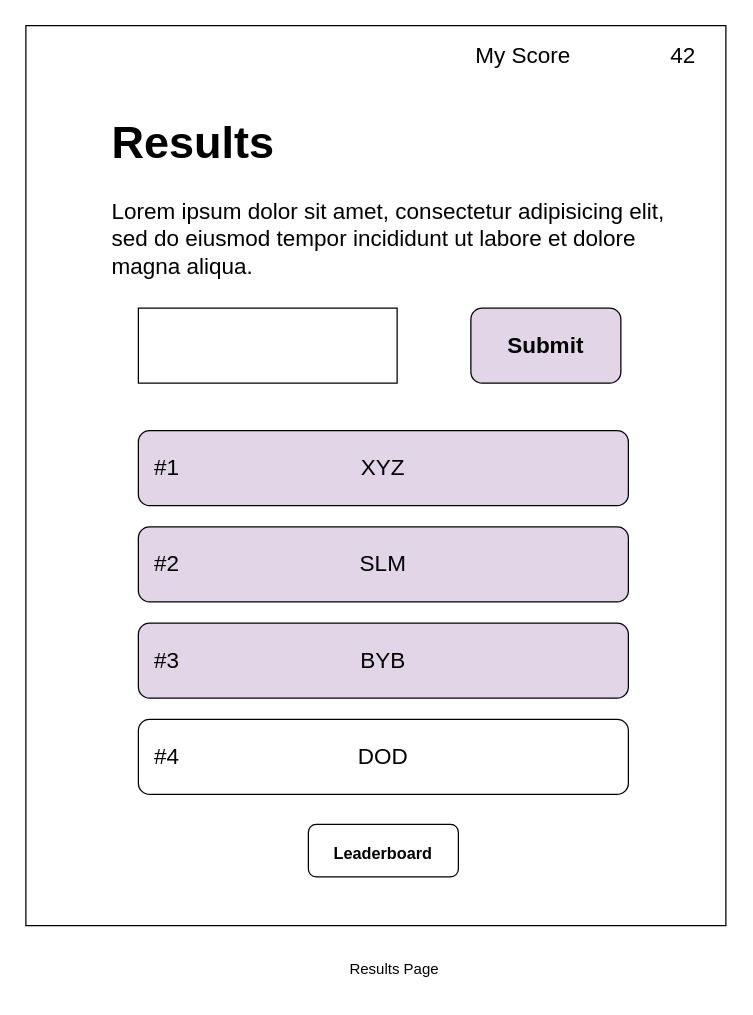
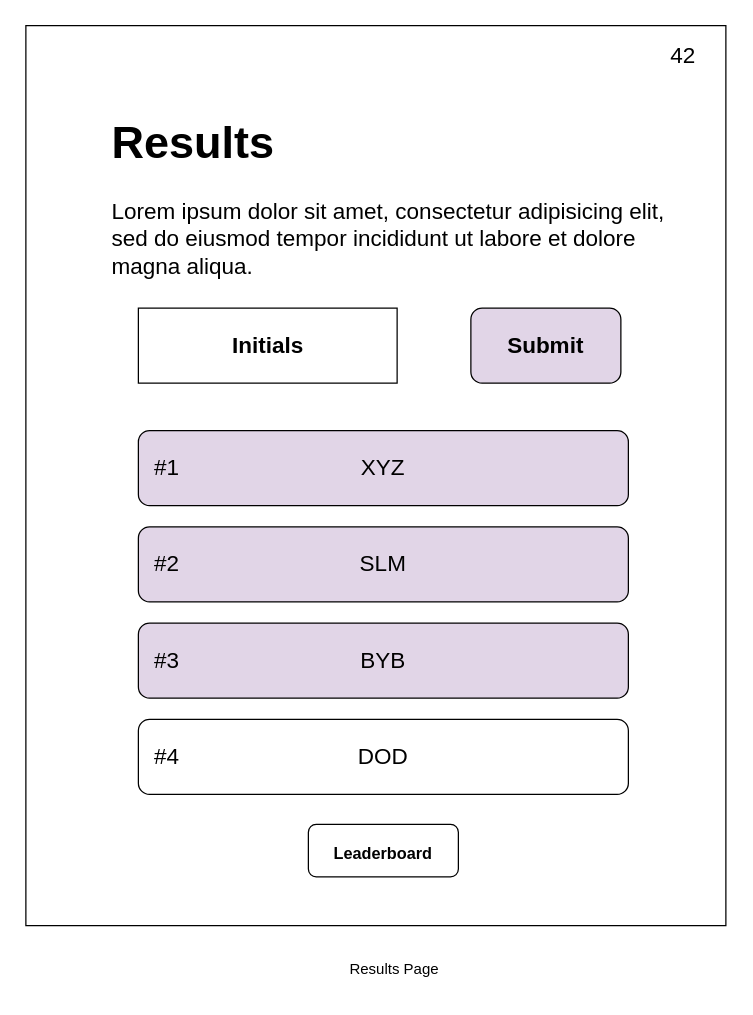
(523, 56) -> none
none -> (268, 346)
